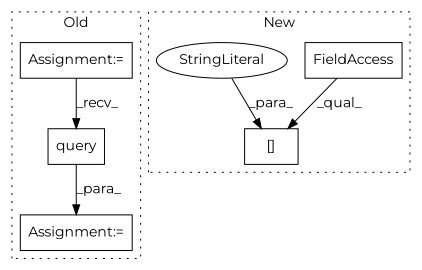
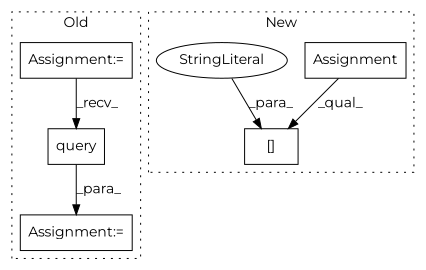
(354, 60) -> (356, 60)
